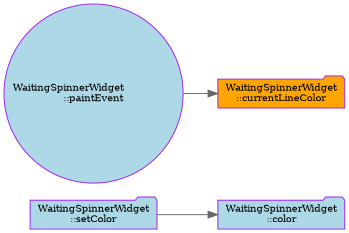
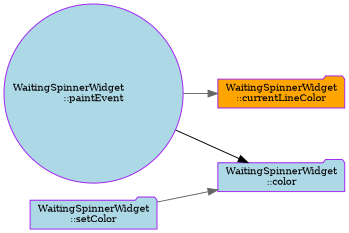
none -> (207, 144)
